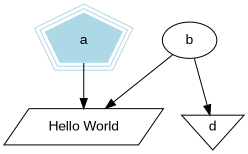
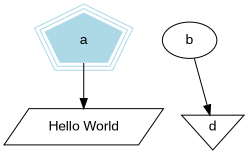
(143, 78) -> none
